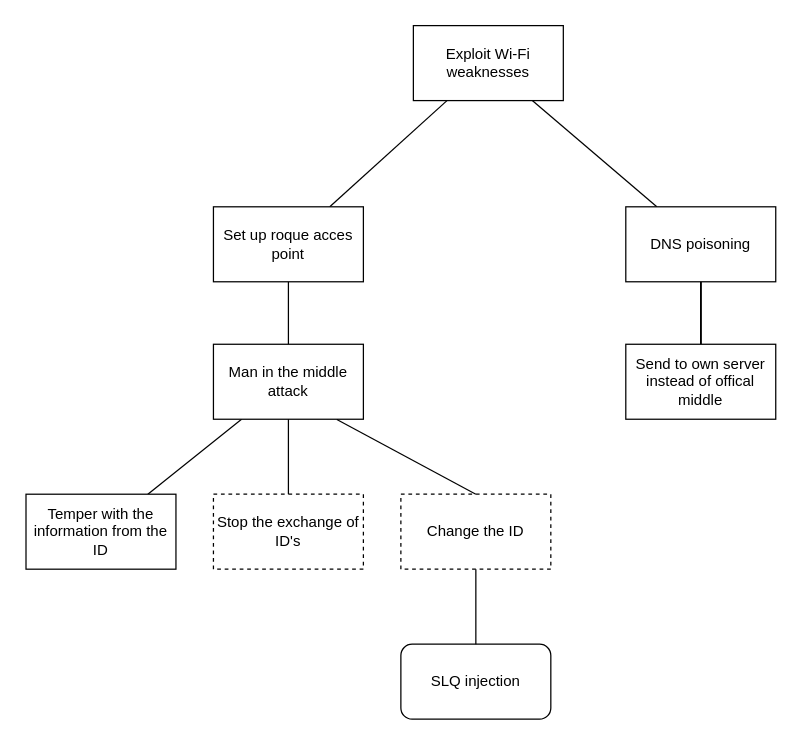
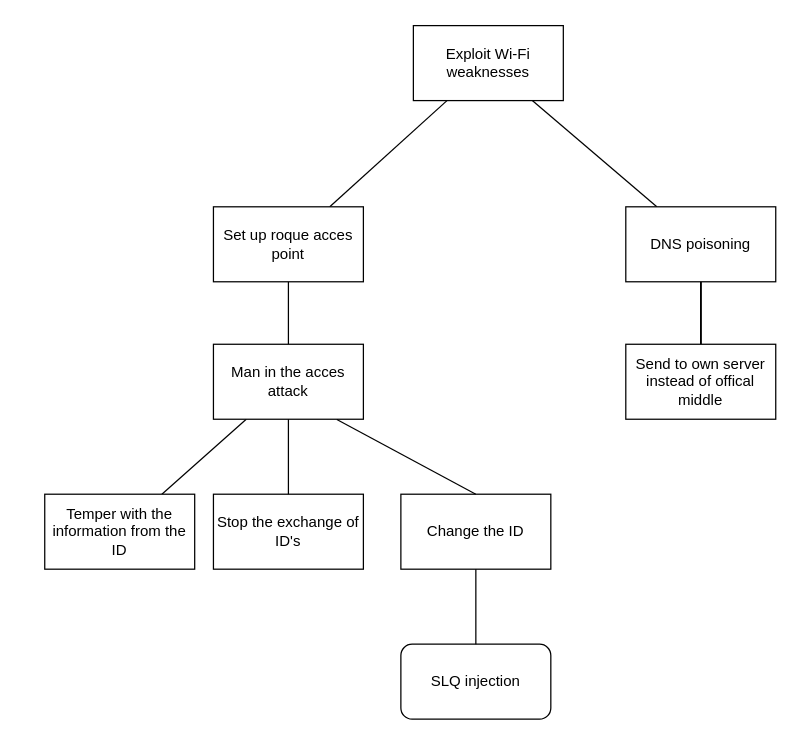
(288, 382) -> (288, 382)
(101, 532) -> (119, 532)
(288, 532) -> (288, 532)
(476, 532) -> (476, 532)
